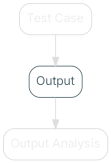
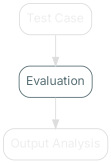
(56, 82) -> (56, 82)
